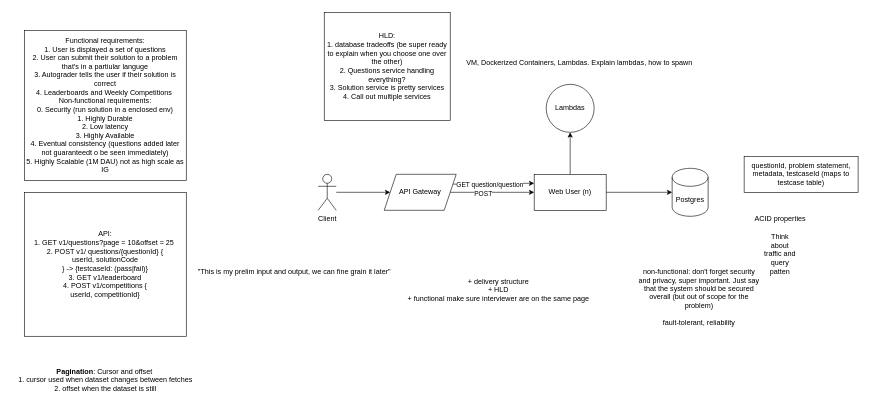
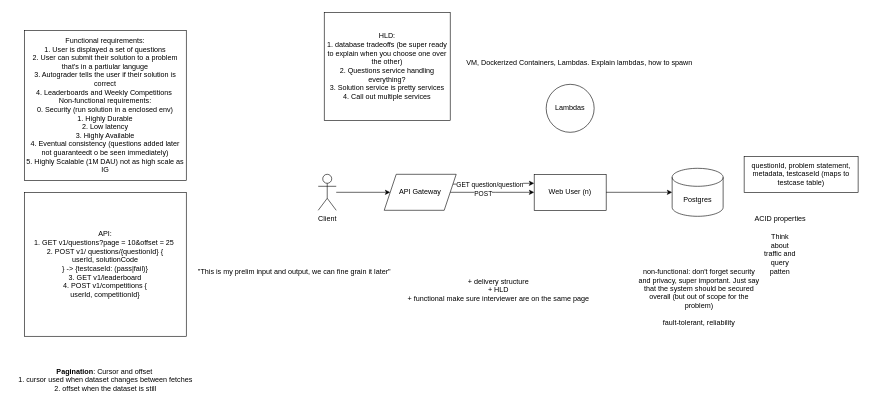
(570, 137) -> none
(690, 192) -> (698, 192)
